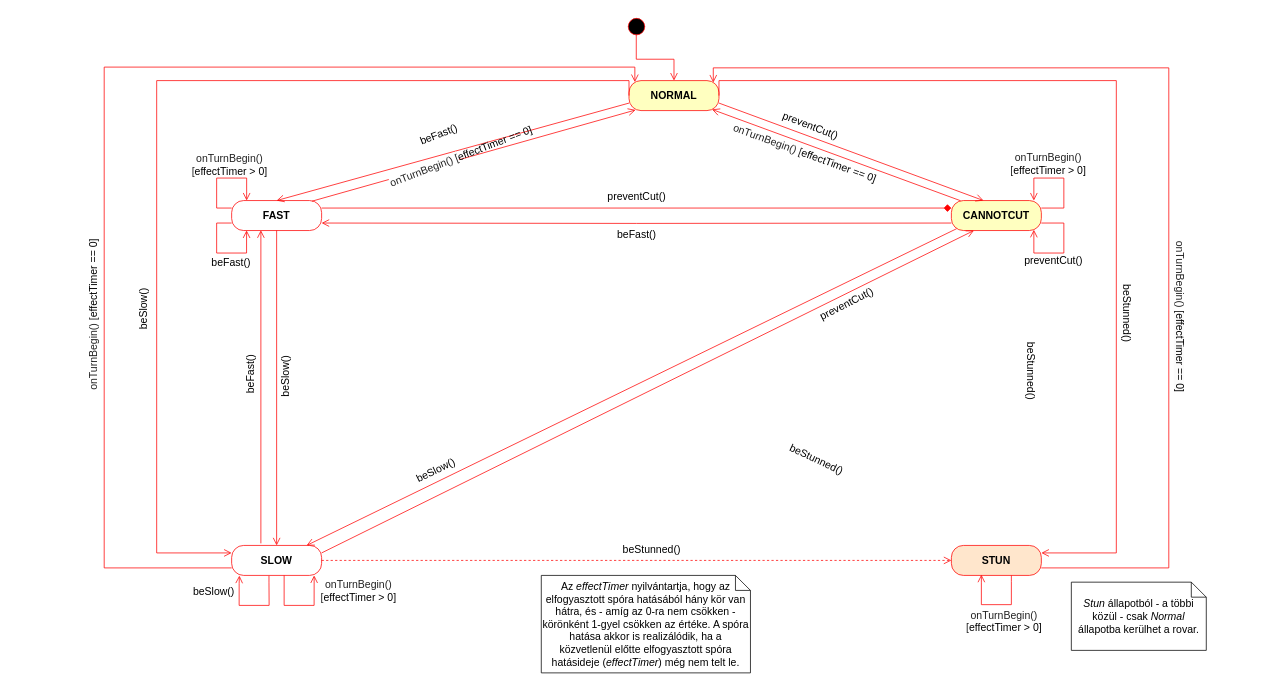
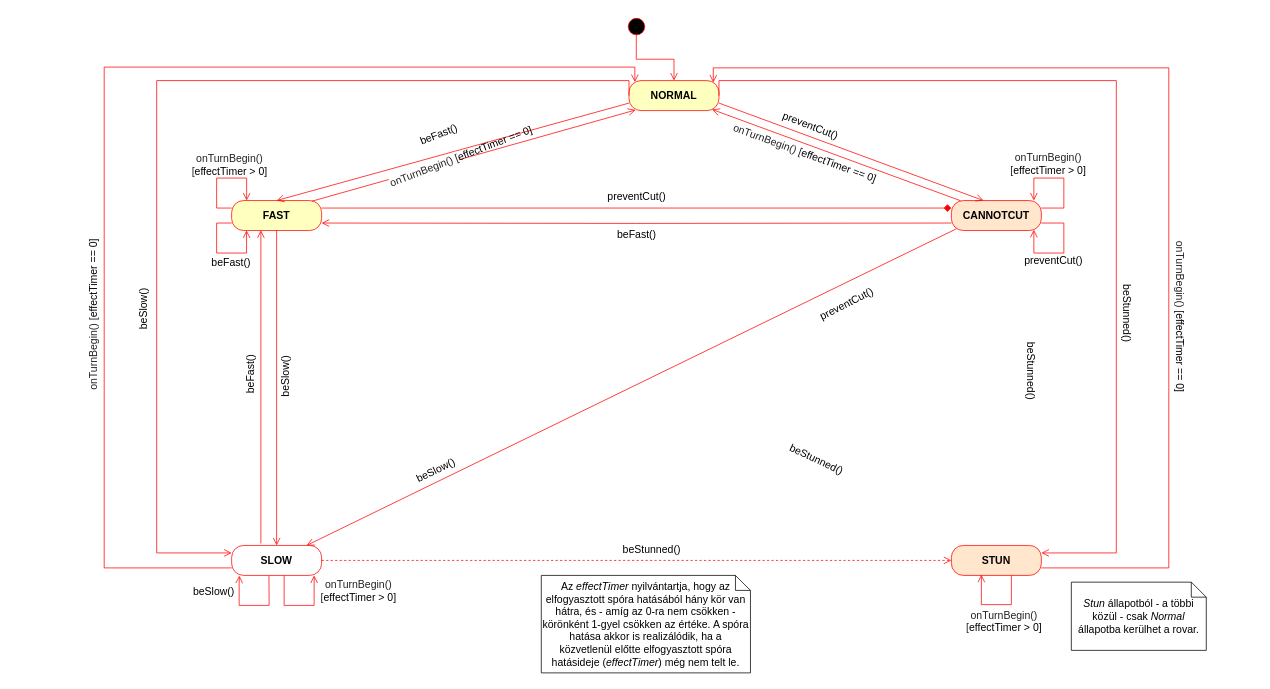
(276, 216) -> (276, 216)
(996, 216) -> (996, 216)
(647, 392) -> none
